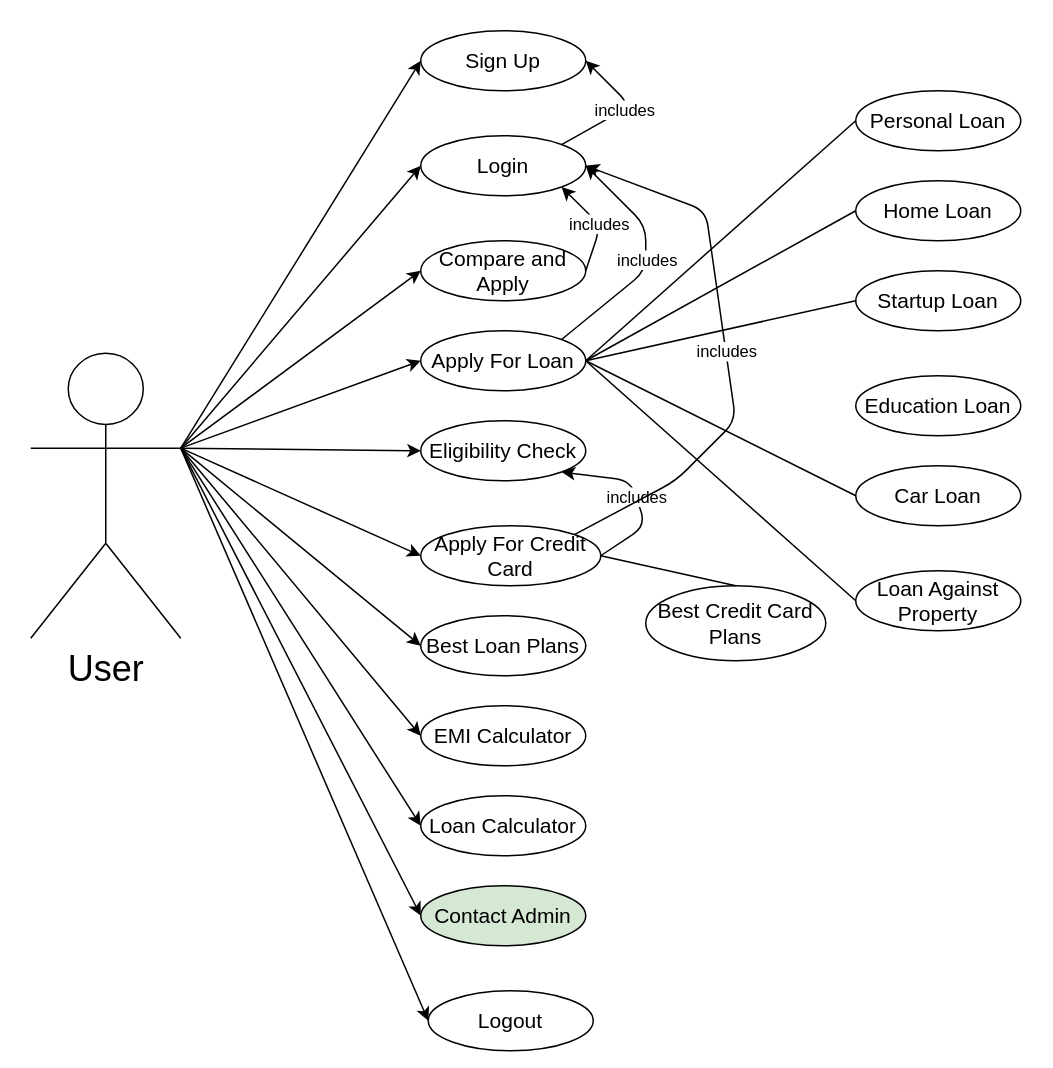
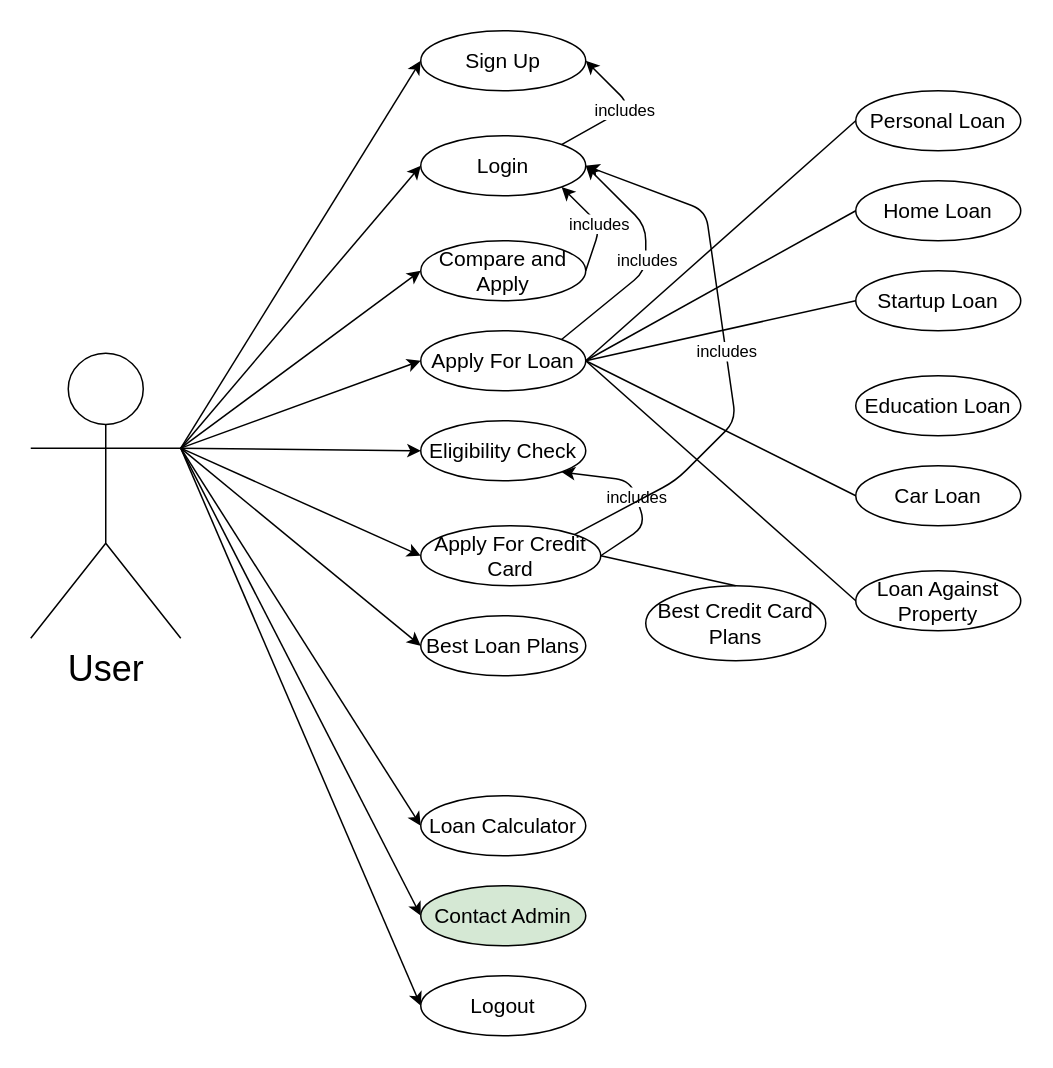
(304, 596) -> none
(503, 736) -> none
(511, 1021) -> (503, 1006)
